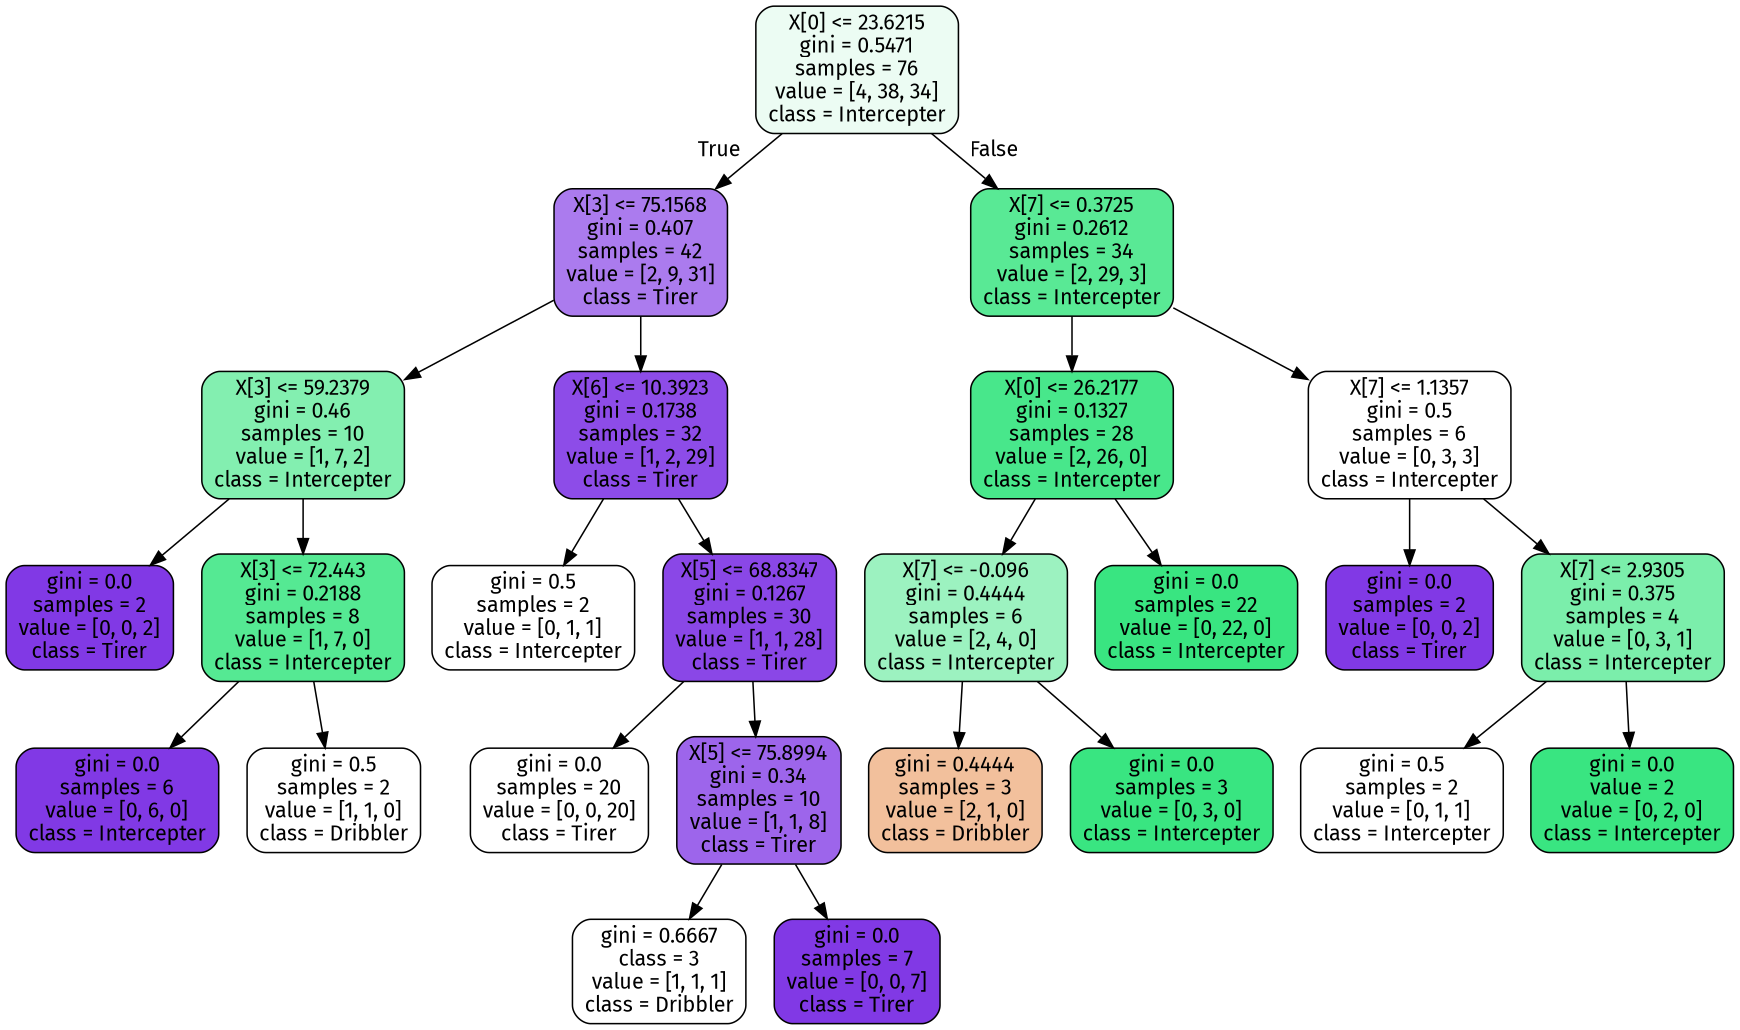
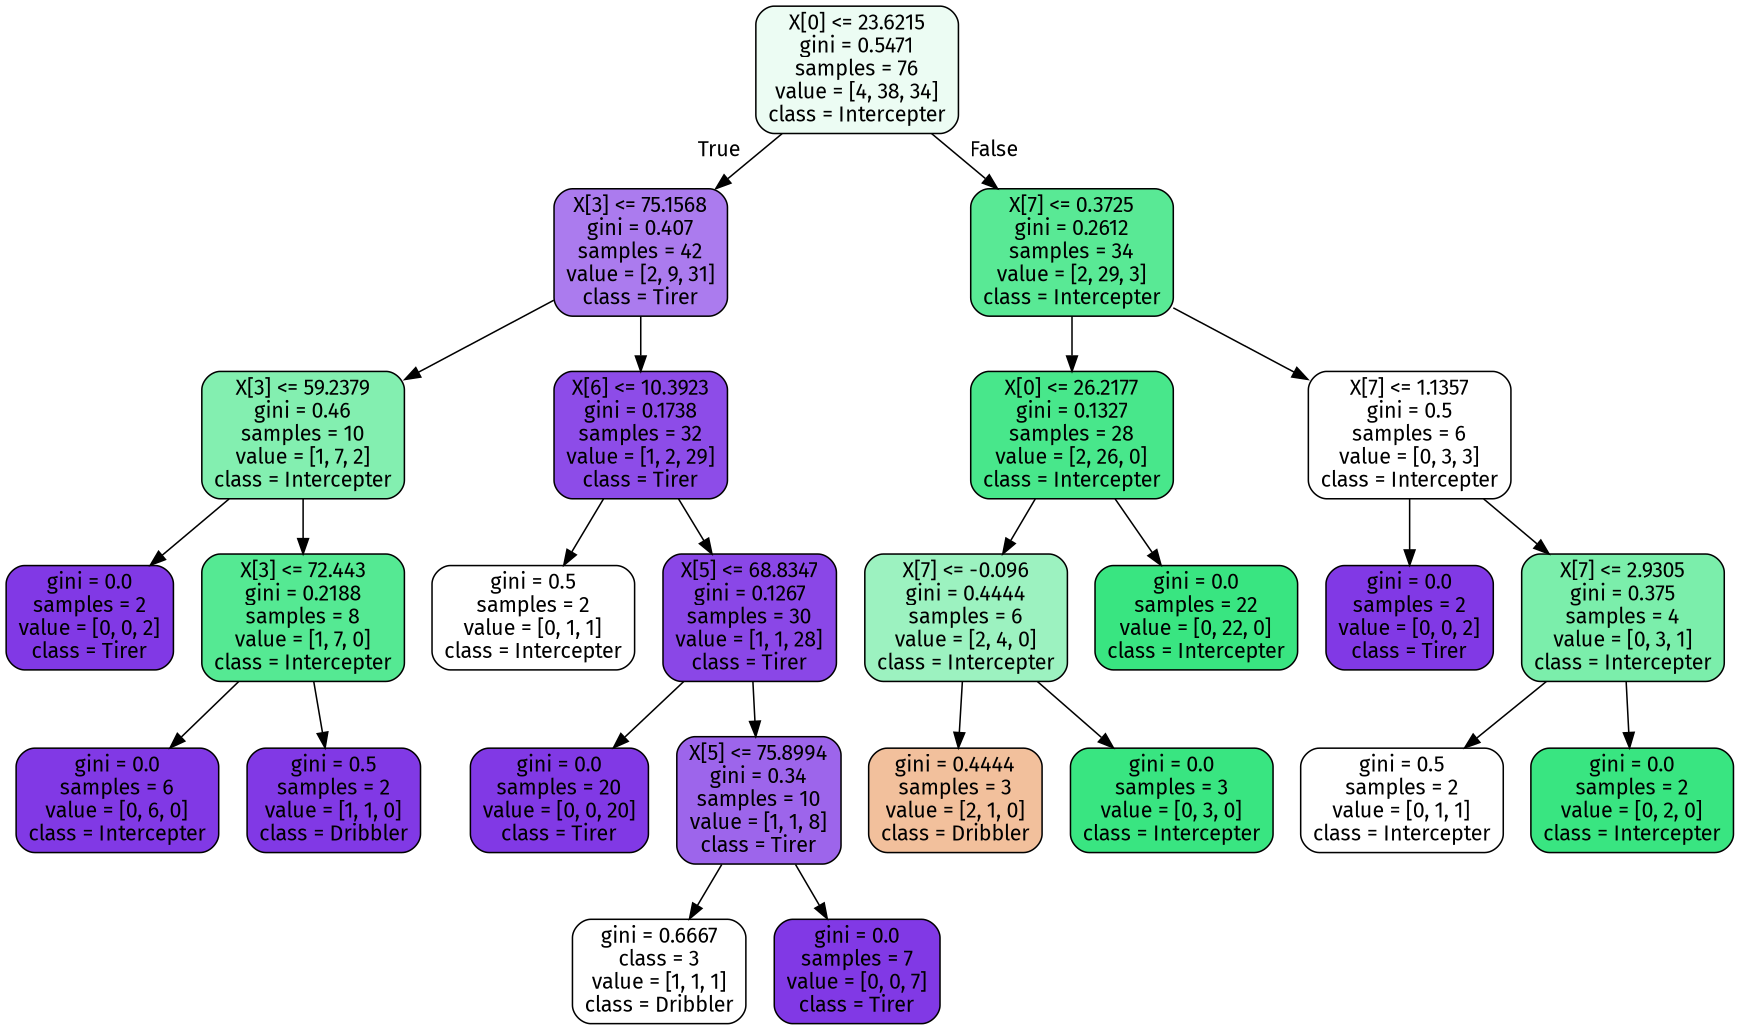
(334, 800) -> (334, 800)
(559, 800) -> (559, 800)
(1632, 800) -> (1632, 800)
